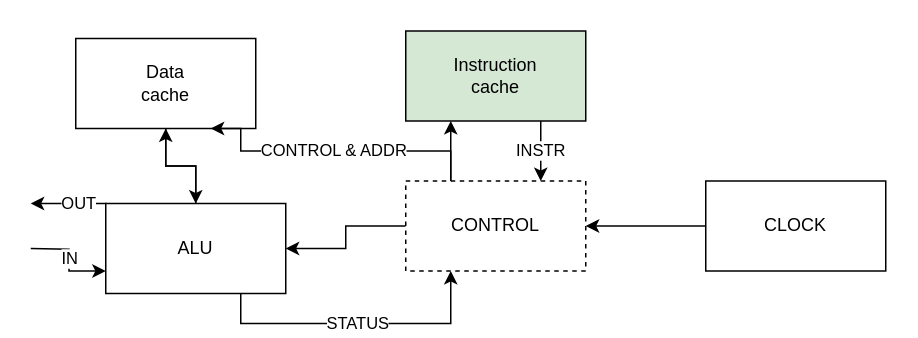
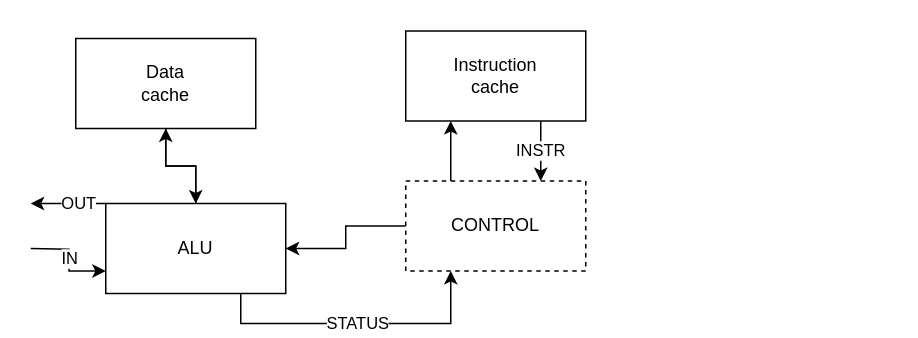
(496, 76) -> (496, 76)
(276, 151) -> none
(651, 226) -> none
(796, 226) -> none
